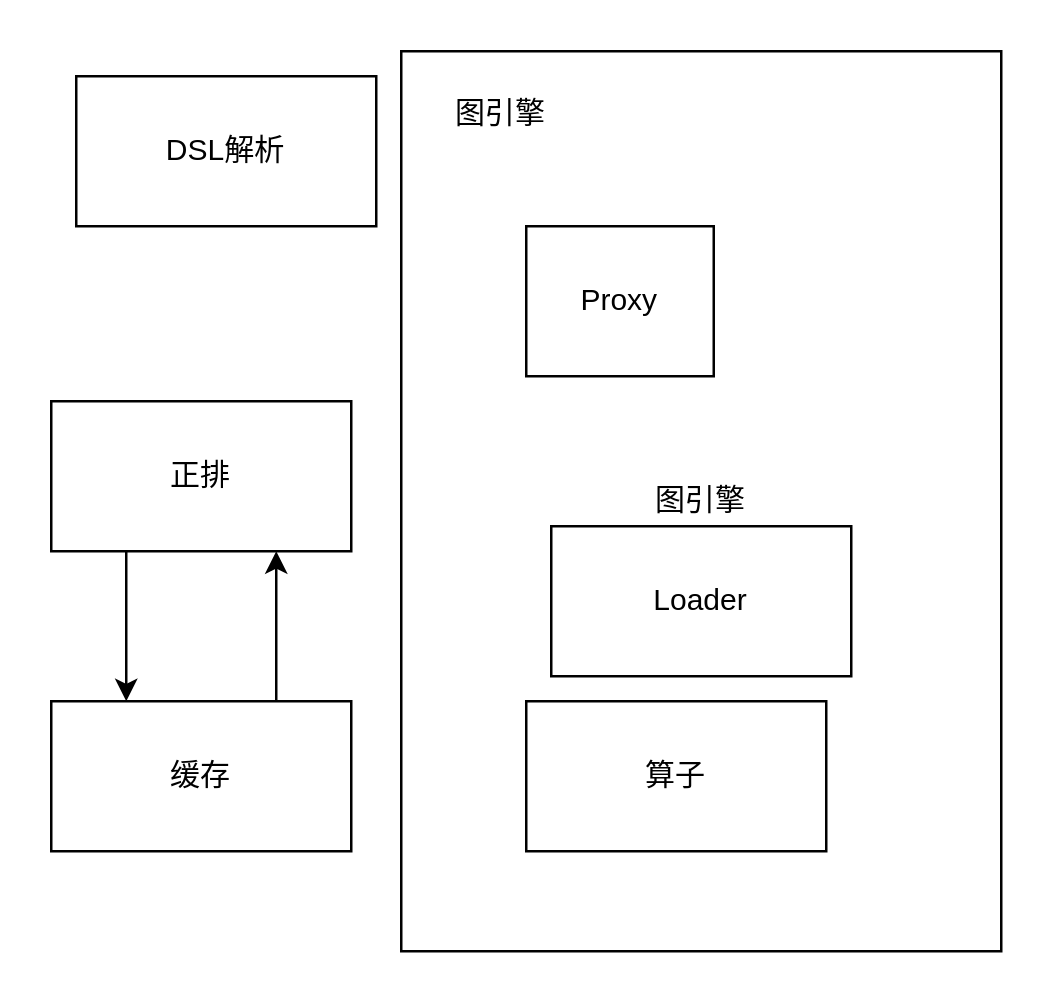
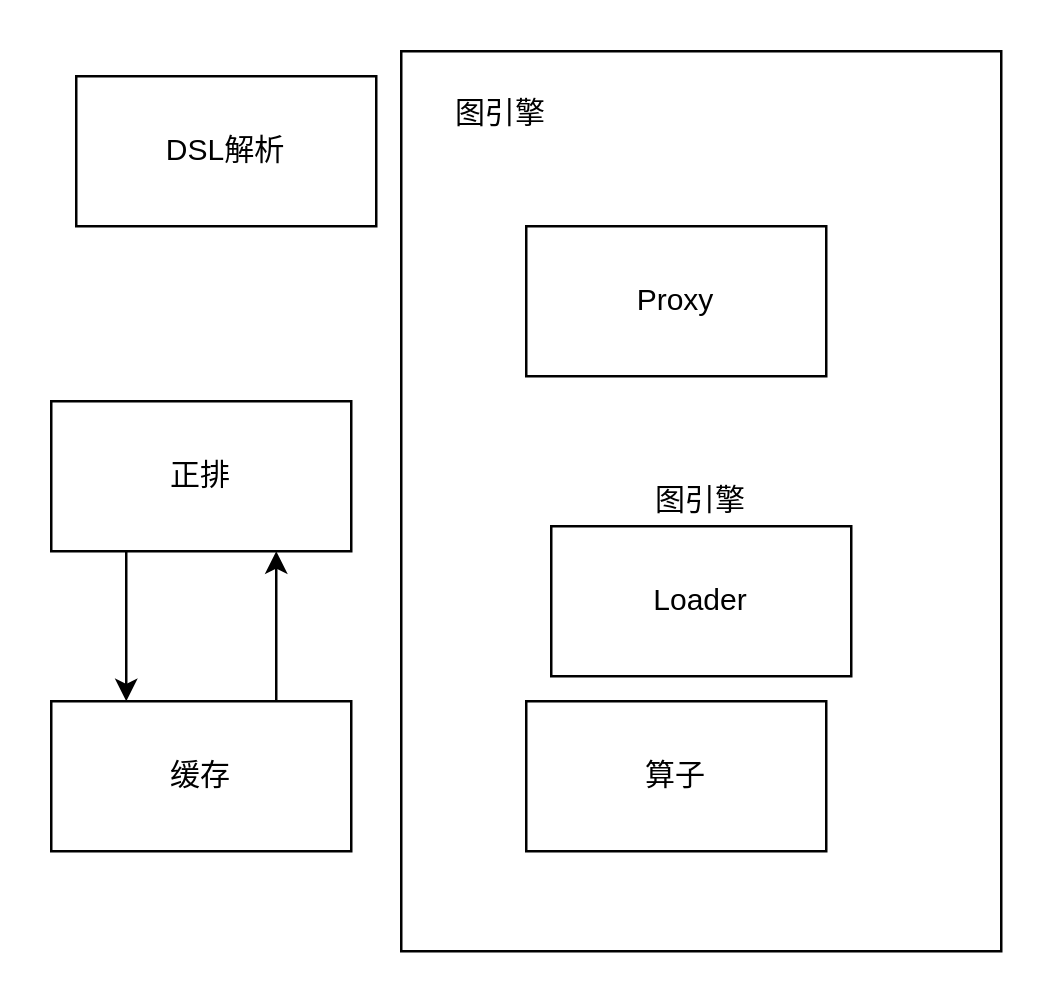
(620, 301) -> (676, 301)
